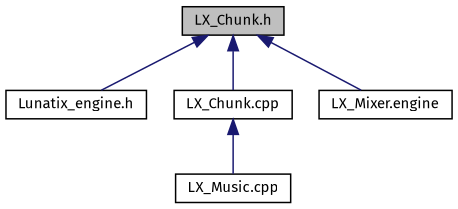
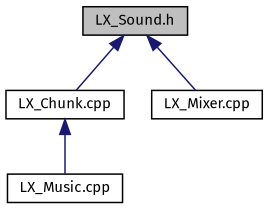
(233, 21) -> (135, 21)
(76, 105) -> none
(386, 105) -> (207, 105)
